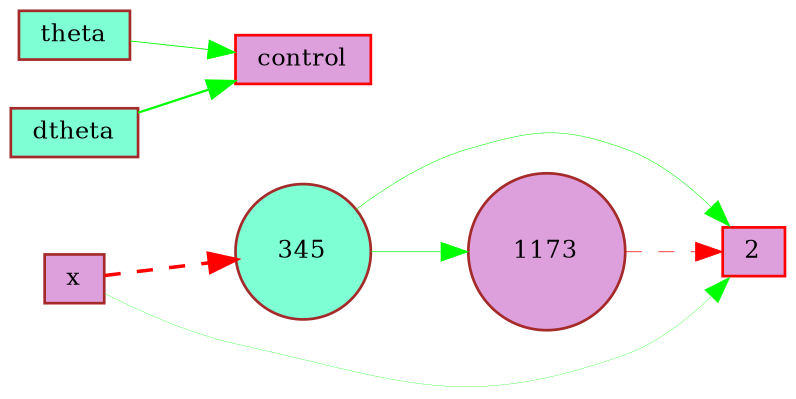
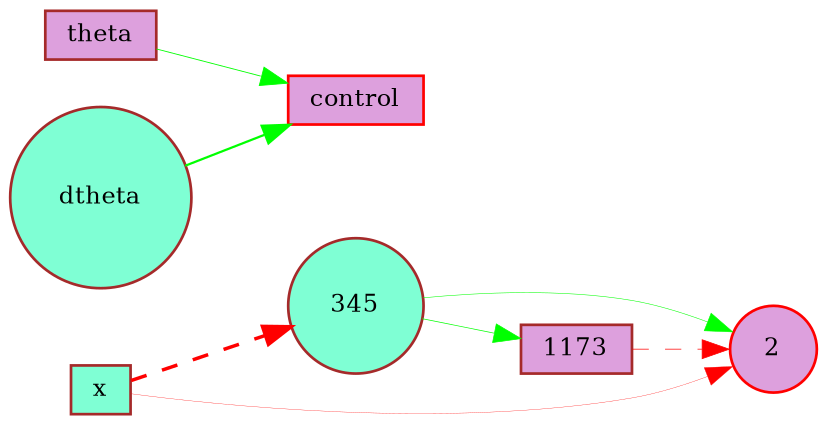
(74, 35) -> (101, 35)
(74, 133) -> (101, 198)
(547, 252) -> (576, 349)
(754, 252) -> (773, 349)
(74, 279) -> (101, 390)
(412, 382) -> (421, 413)
